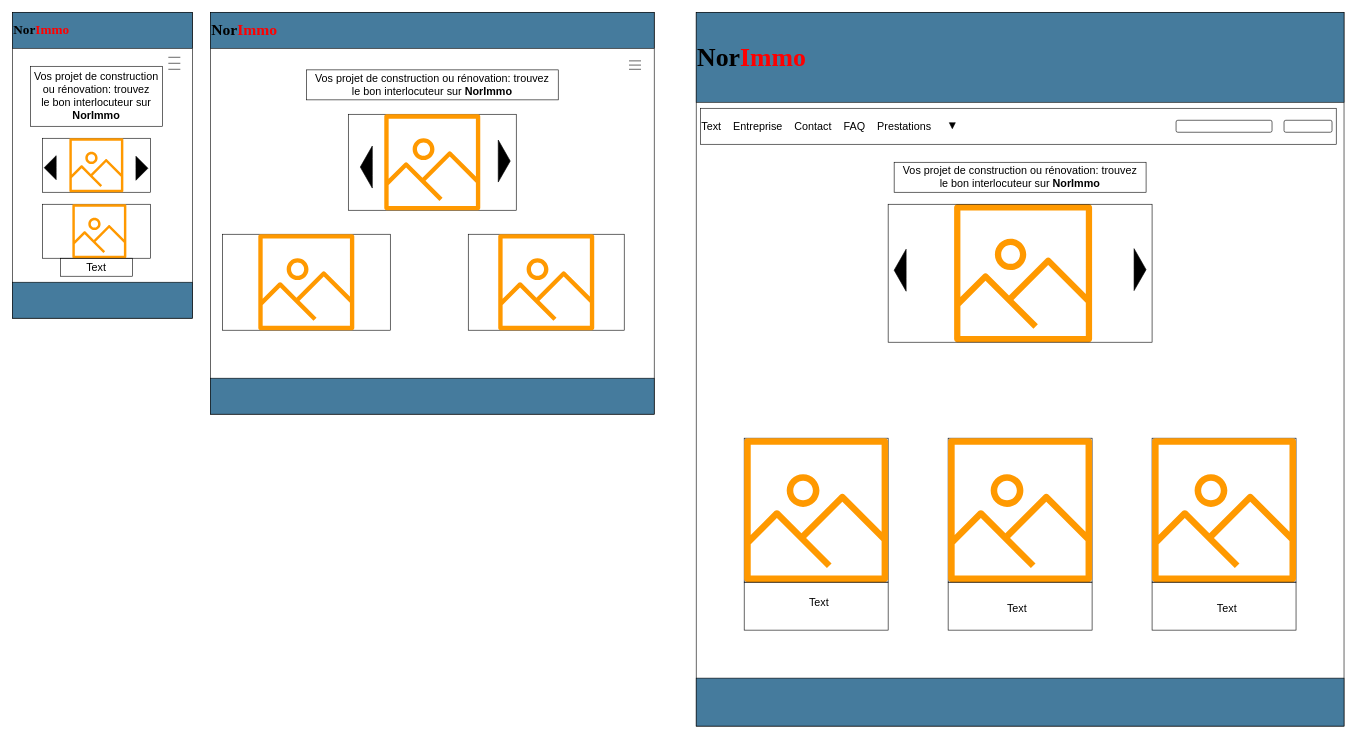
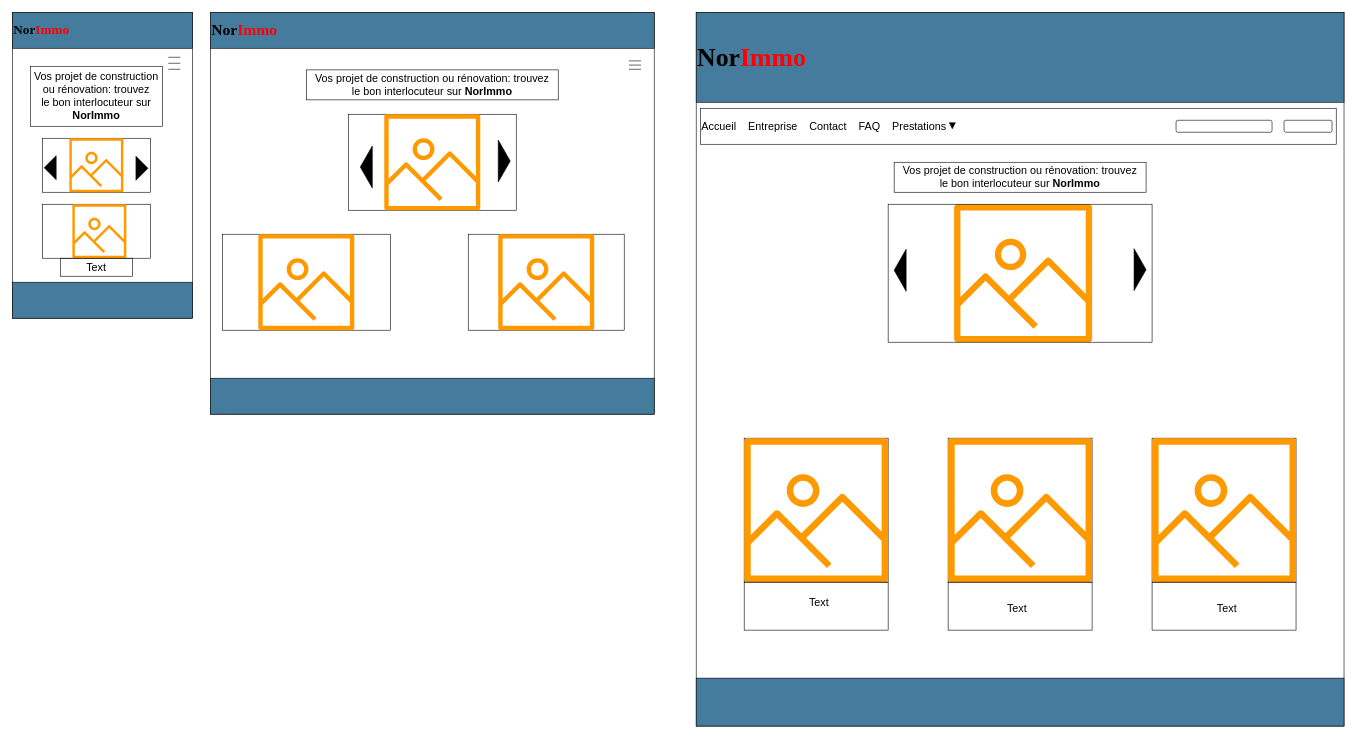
(853, 126) -> (859, 126)
